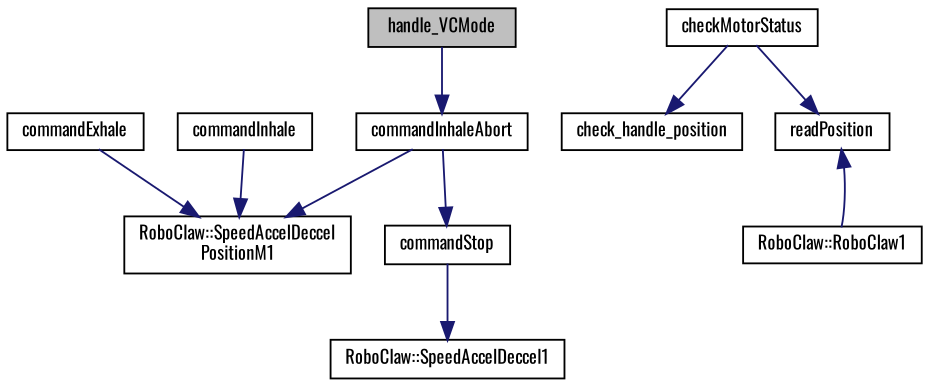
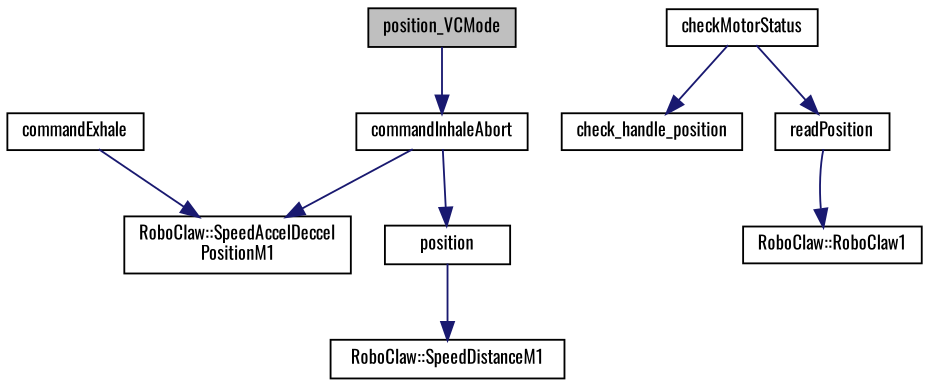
(442, 28) -> (442, 28)
(245, 132) -> none
(845, 198) -> (820, 179)
(448, 245) -> (448, 245)
(448, 359) -> (448, 359)
